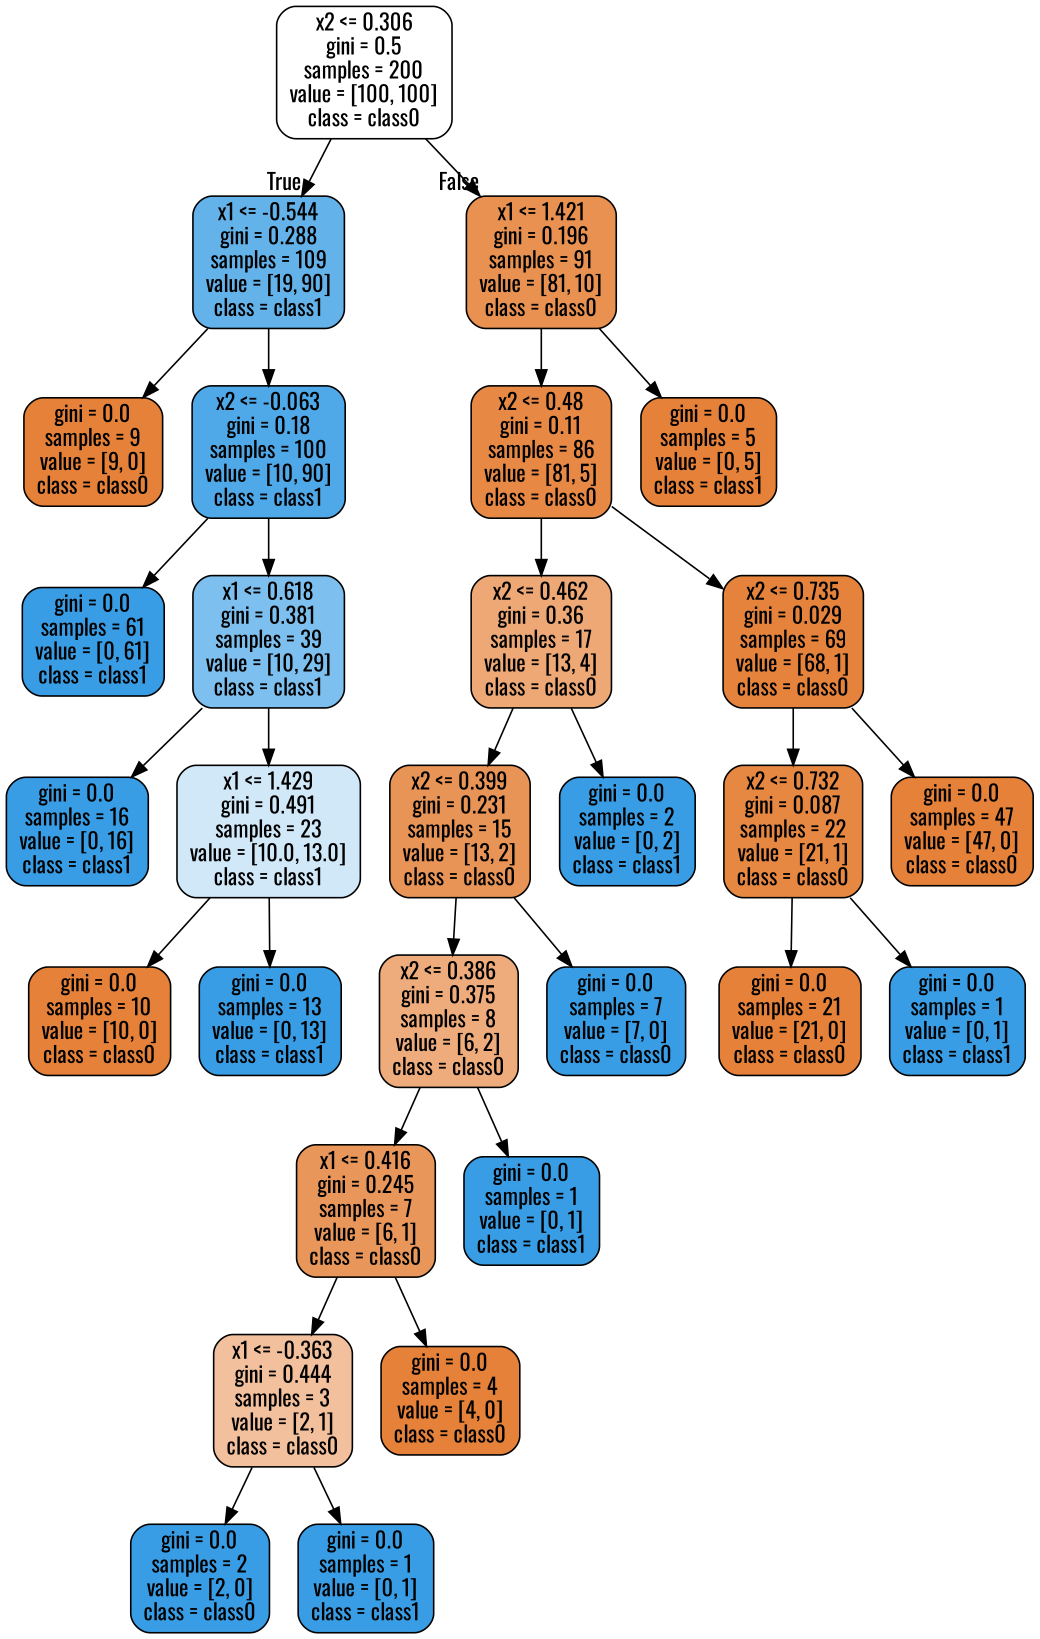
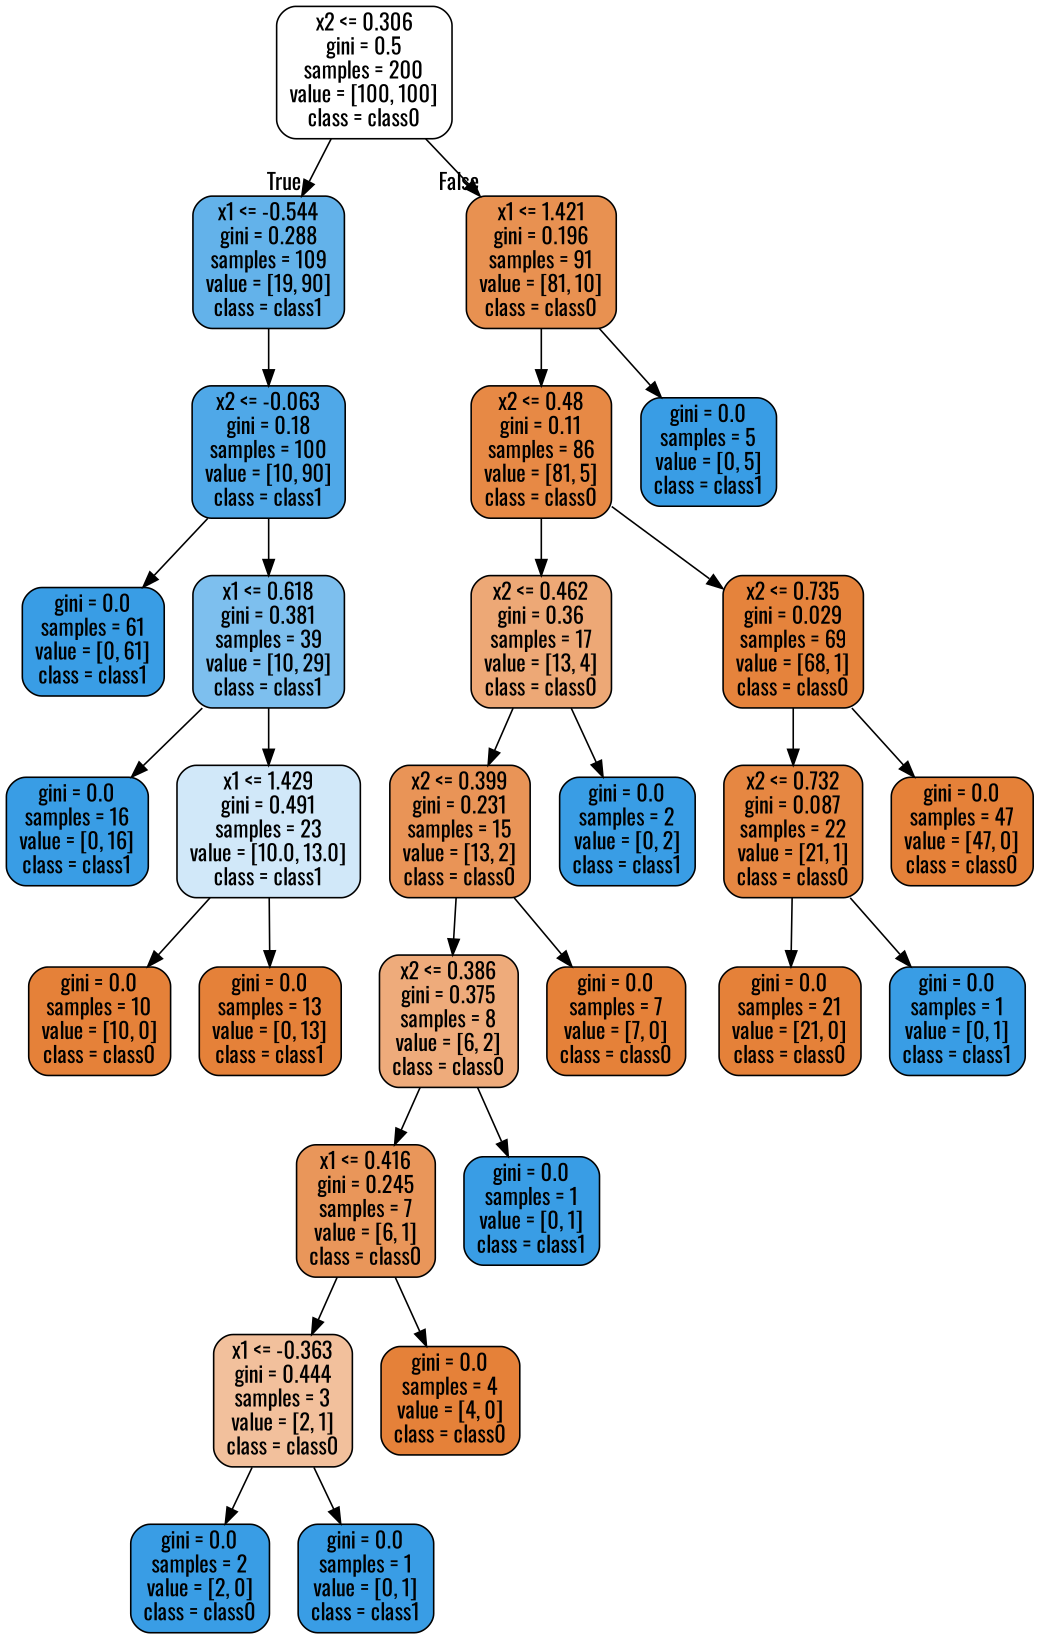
(93, 452) -> none
(709, 452) -> (709, 452)
(270, 1021) -> (270, 1021)
(616, 1021) -> (616, 1021)
